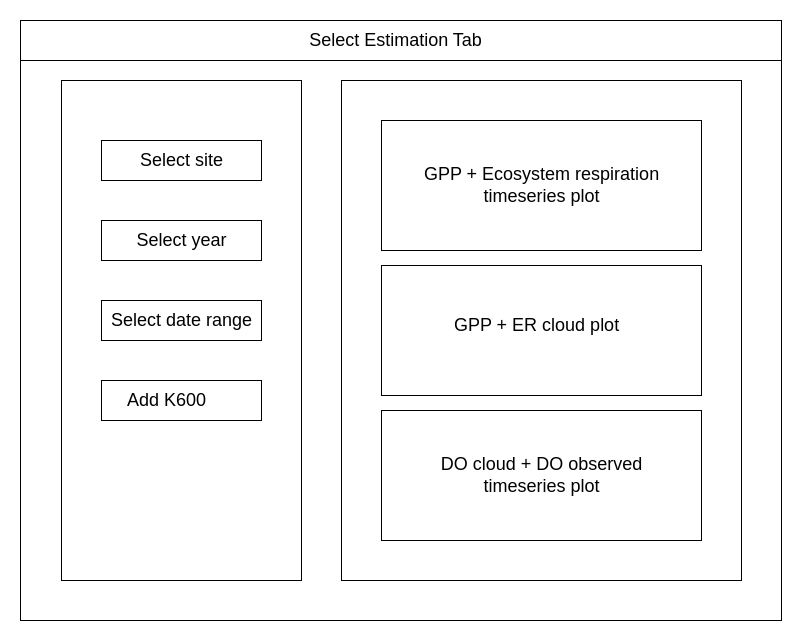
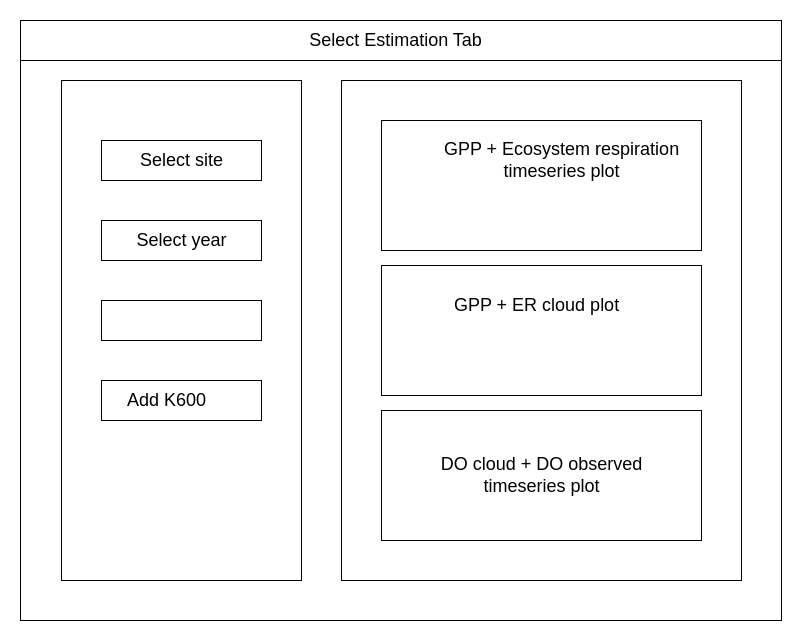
(542, 186) -> (562, 161)
(182, 321) -> none
(537, 326) -> (537, 306)
